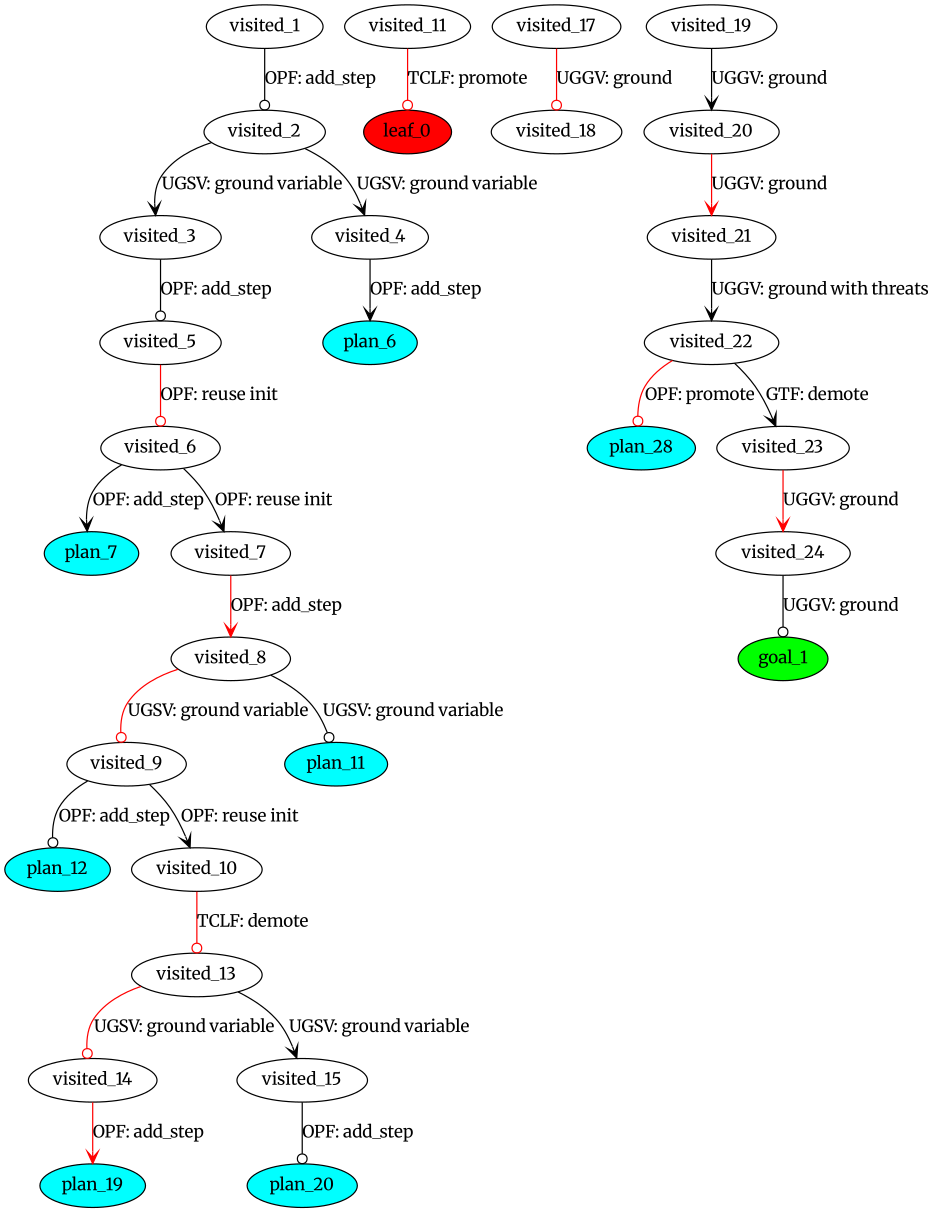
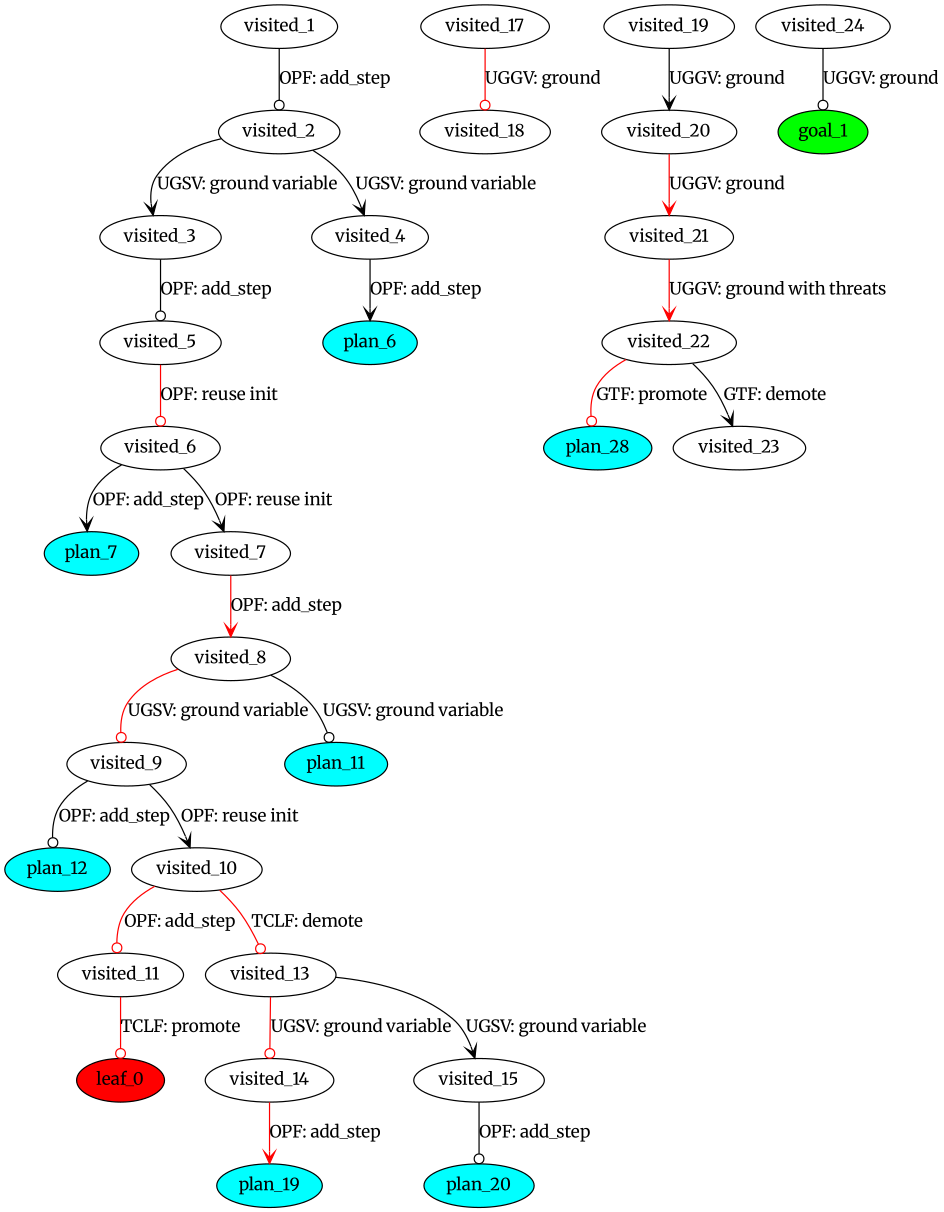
(712, 284) -> (669, 284)
(700, 395) -> (652, 395)
(783, 495) -> none
none -> (127, 909)
